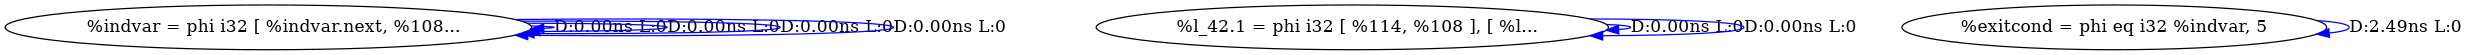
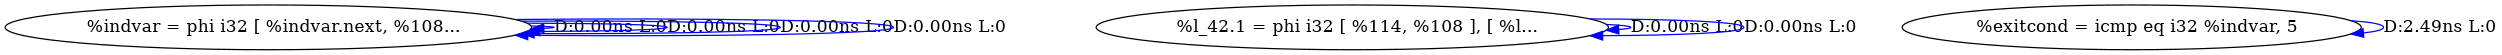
(2114, 27) -> (2132, 27)
